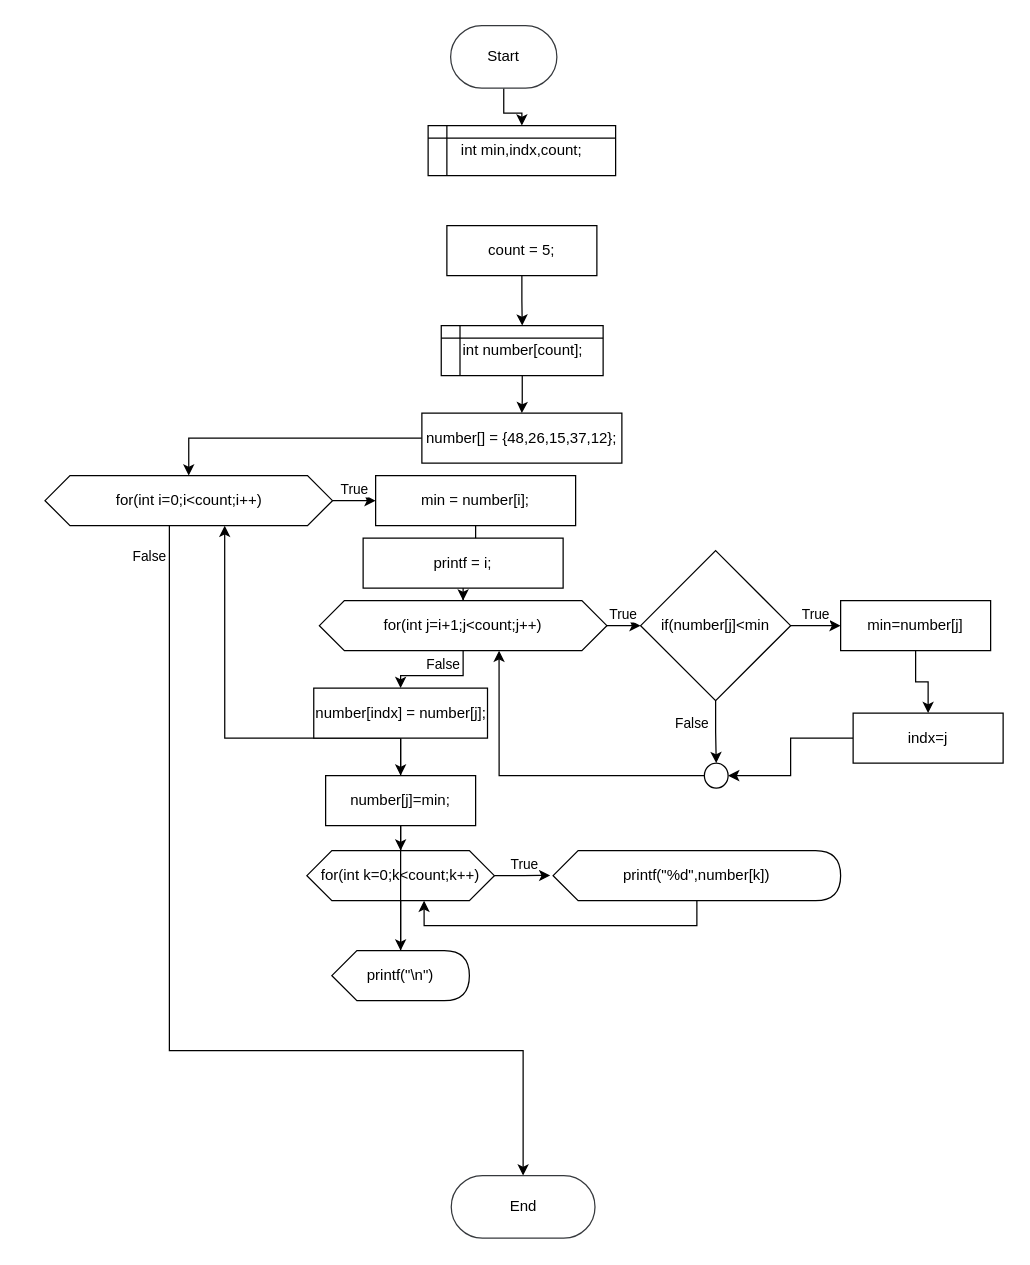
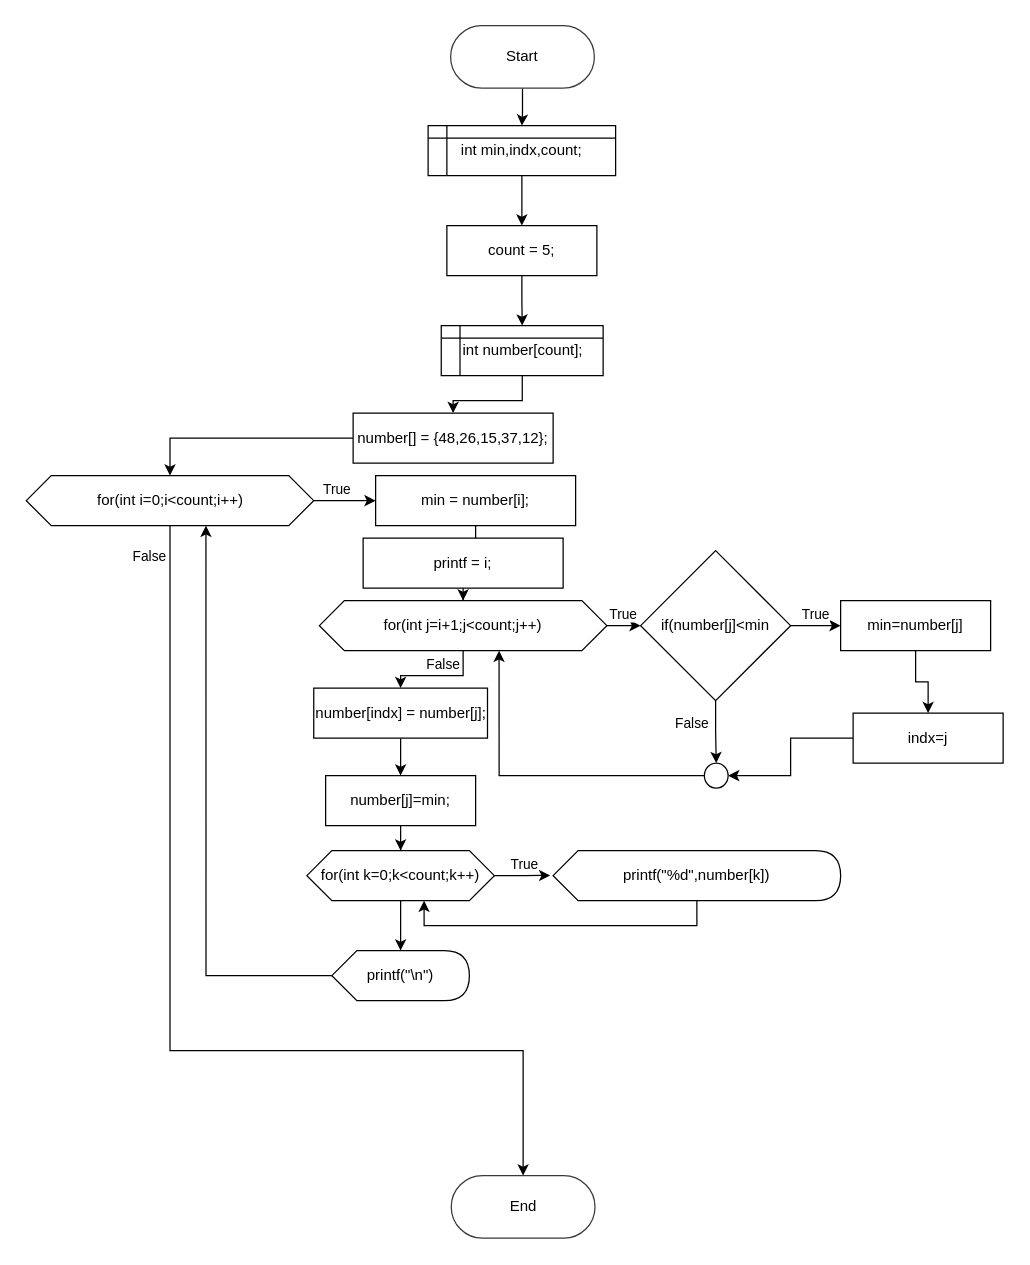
(504, 57) -> (523, 57)
none -> (522, 197)
(522, 438) -> (453, 438)
(189, 501) -> (170, 501)
